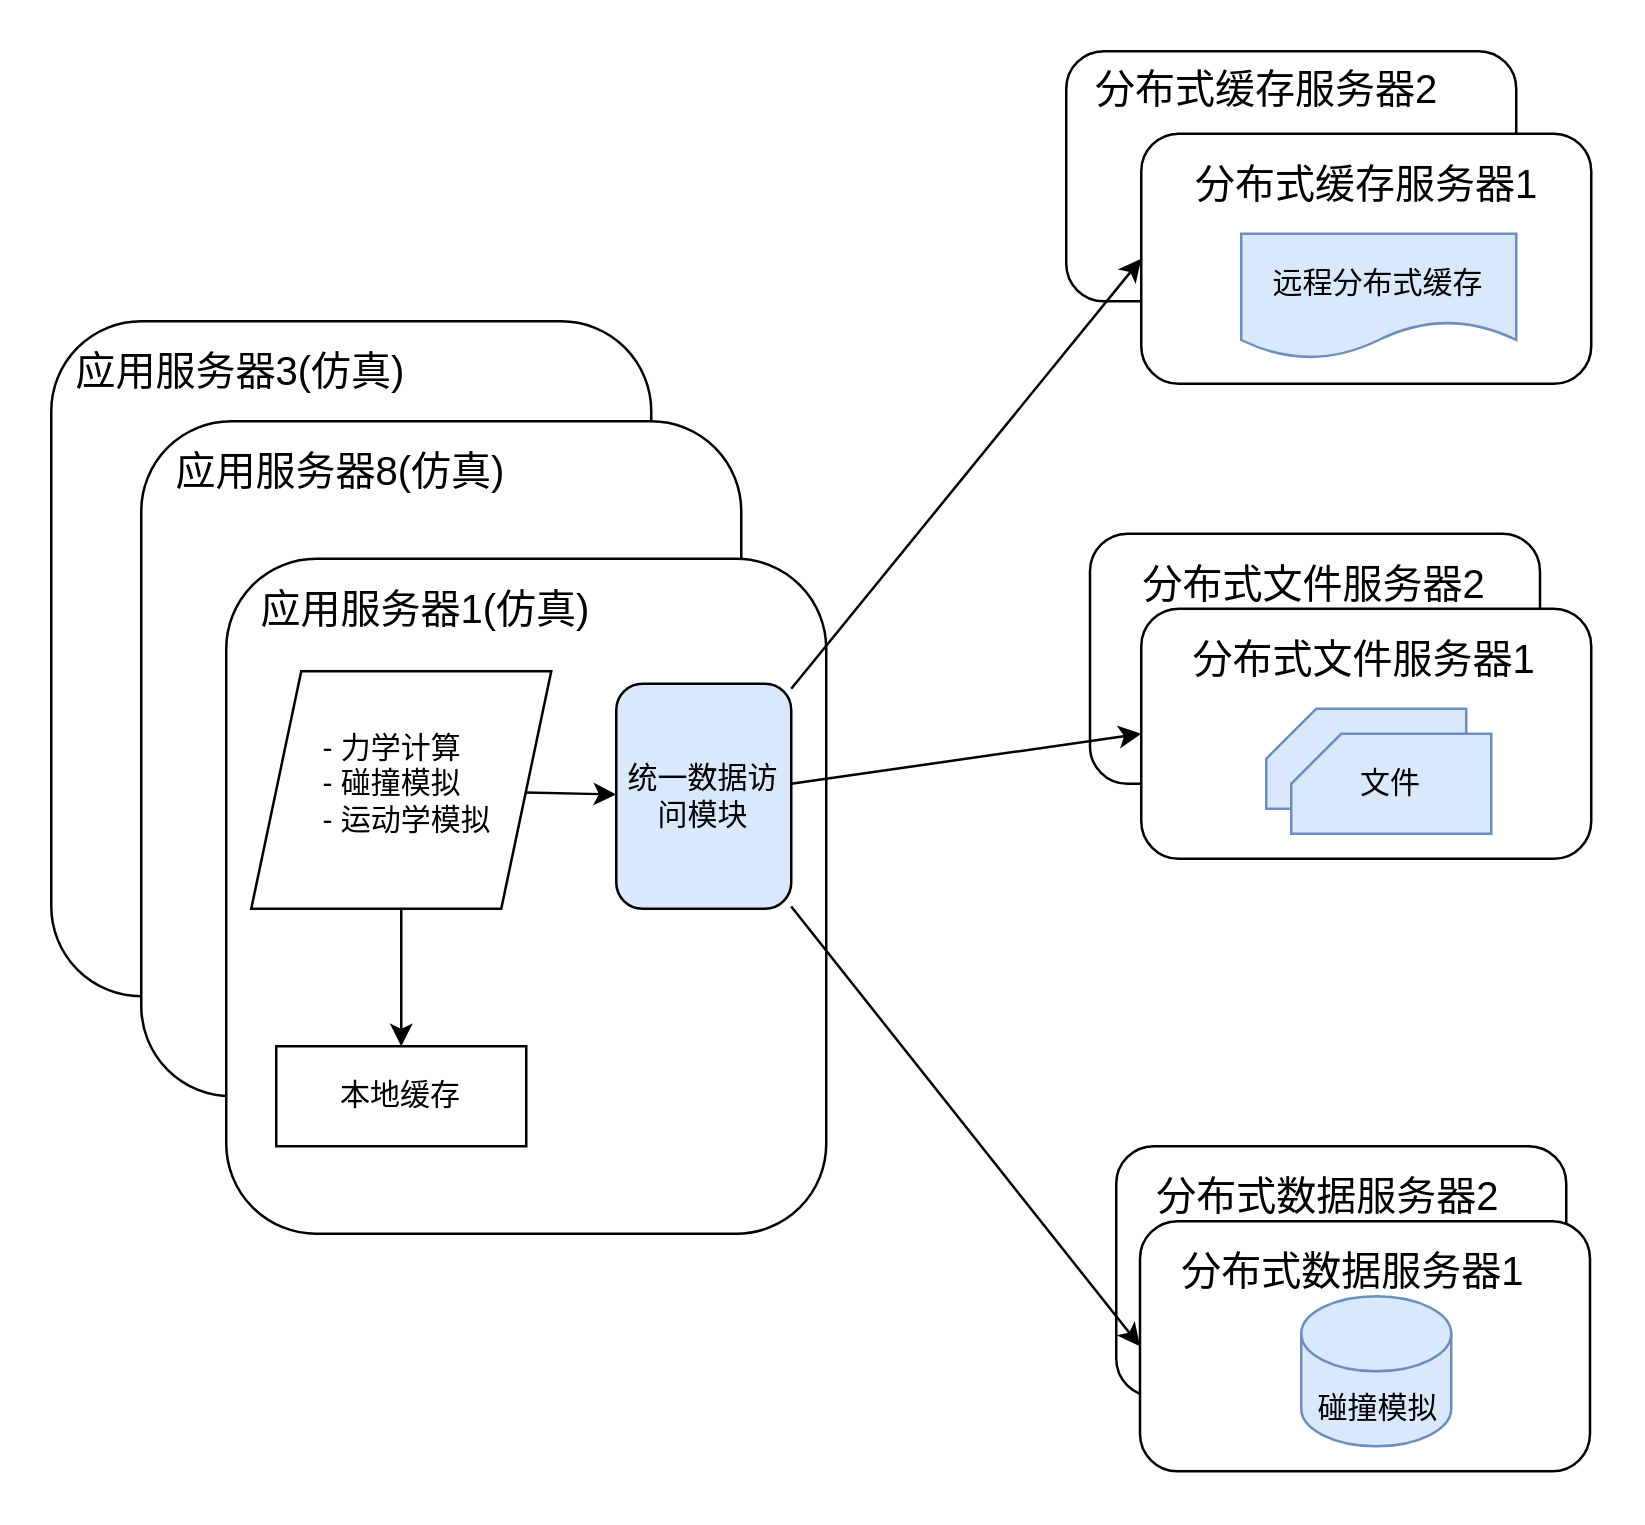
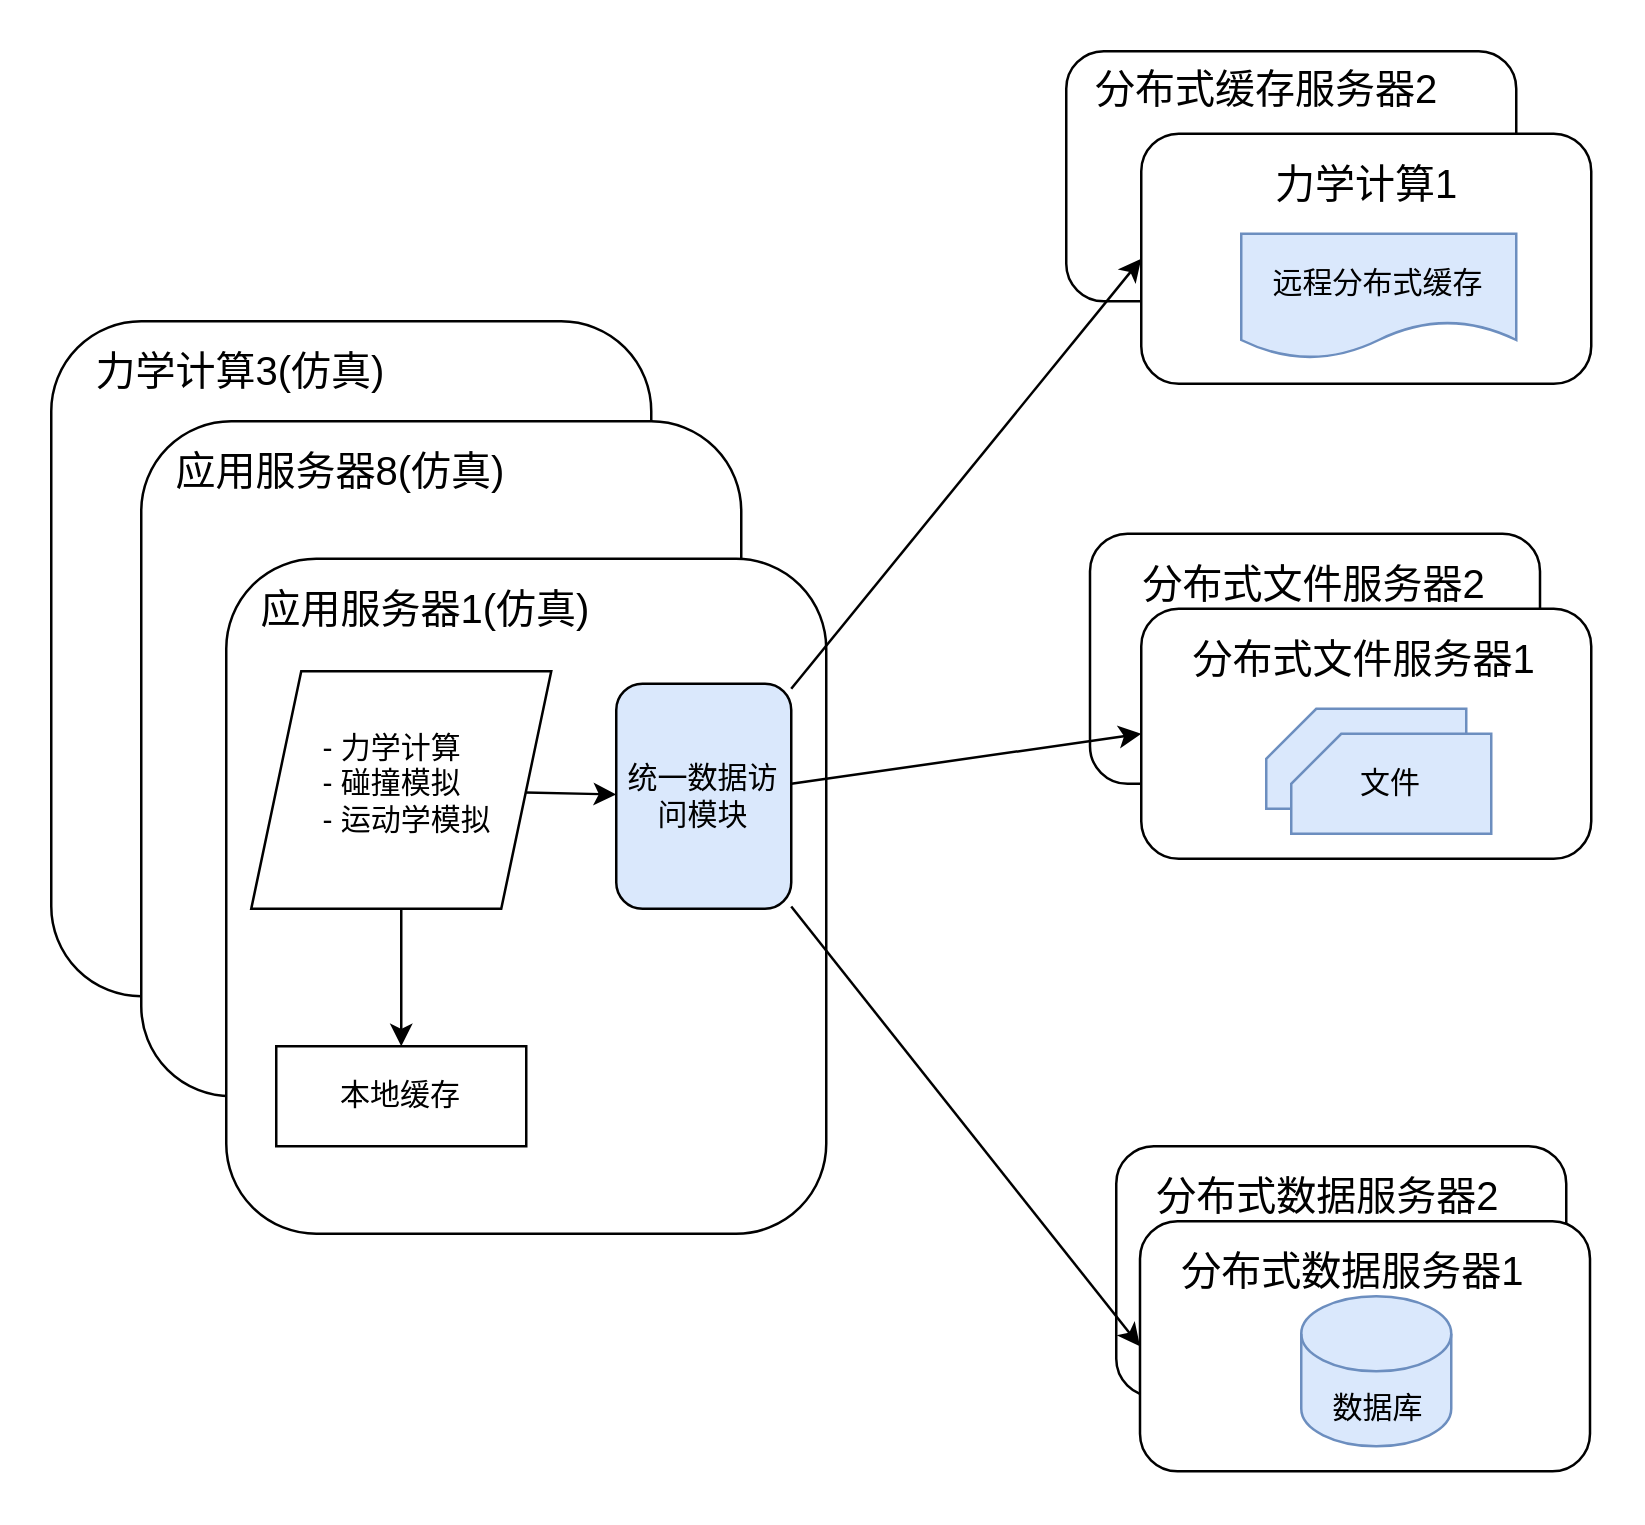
(1368, 184) -> (1368, 184)
(241, 371) -> (241, 371)
(1379, 1409) -> (1379, 1409)
